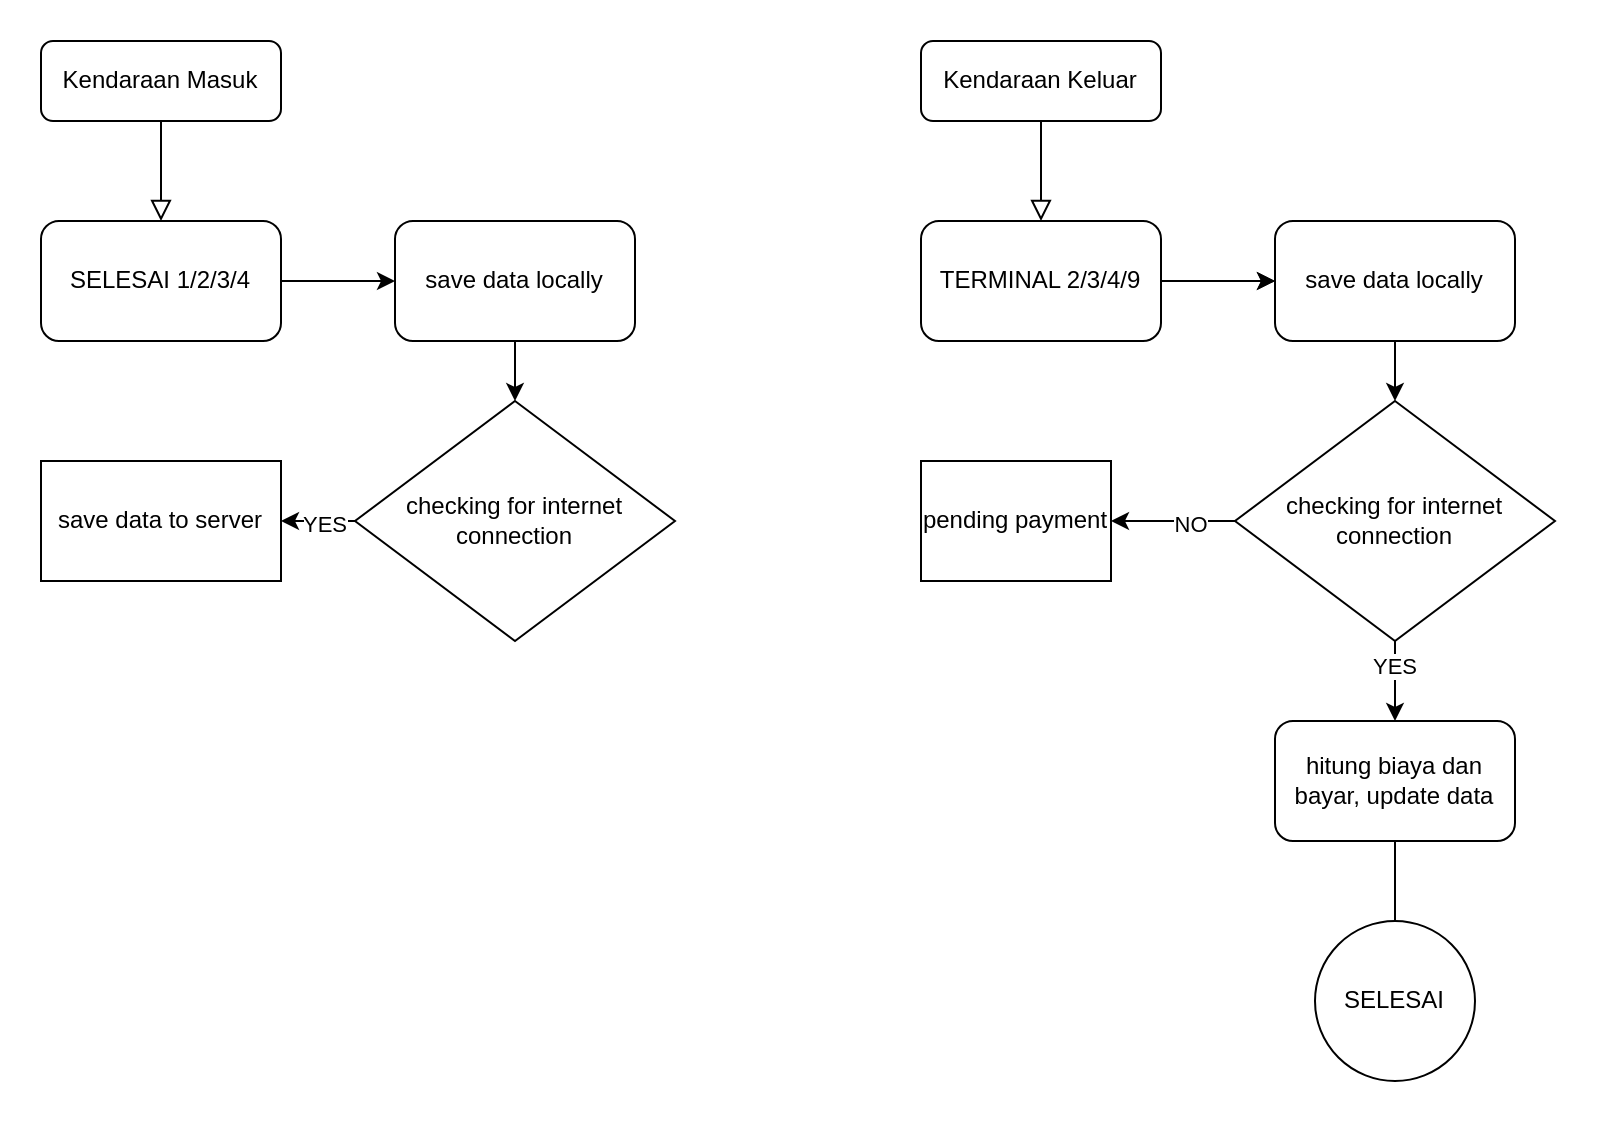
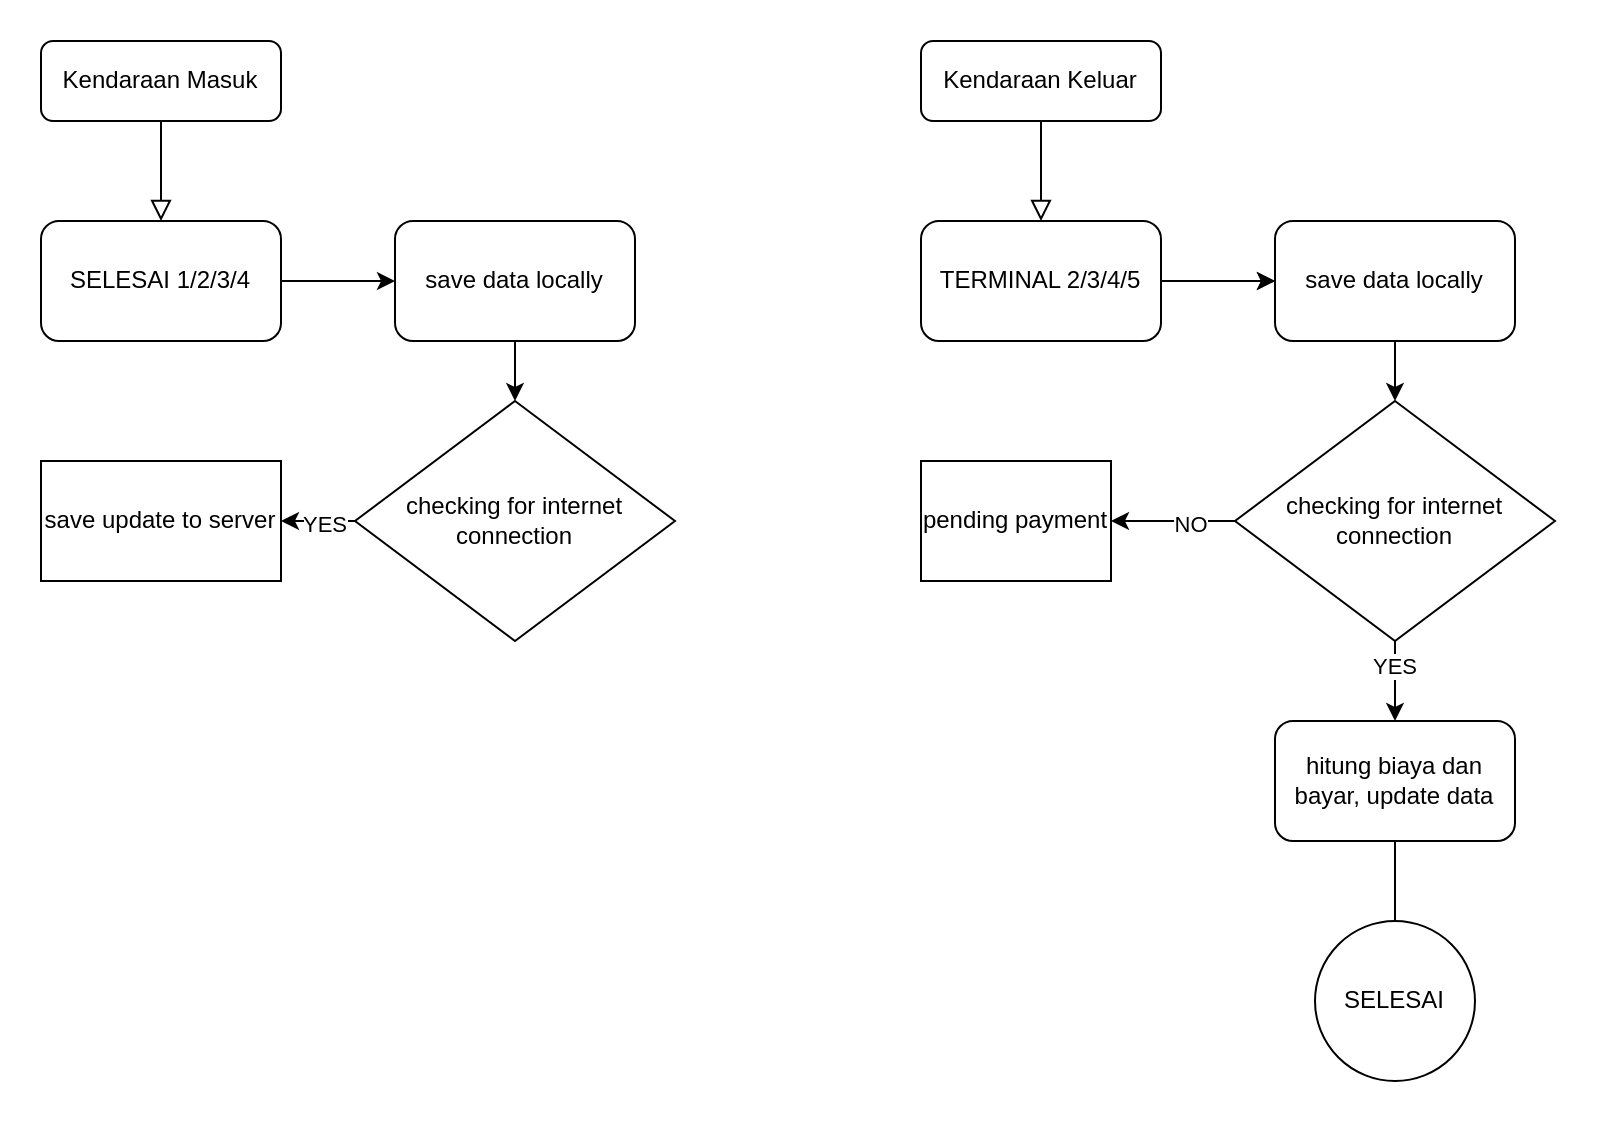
(1041, 281) -> (1041, 281)
(161, 521) -> (161, 521)
